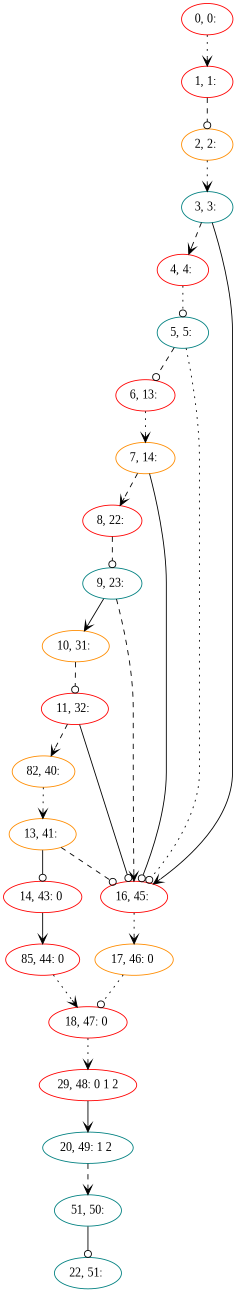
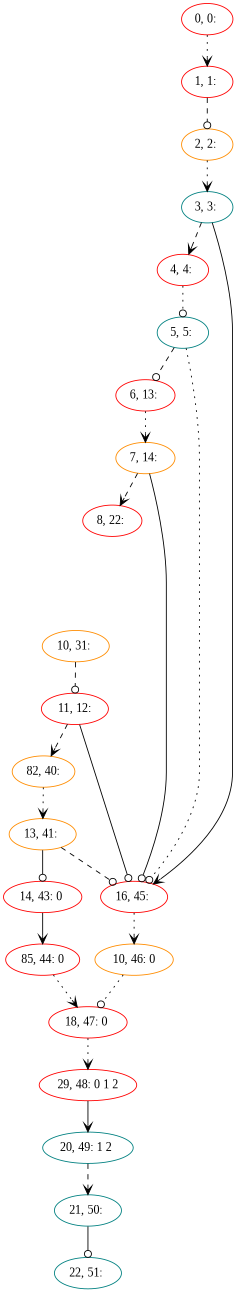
(112, 583) -> none
(75, 709) -> (75, 709)
(134, 960) -> (134, 960)
(88, 1210) -> (88, 1210)
